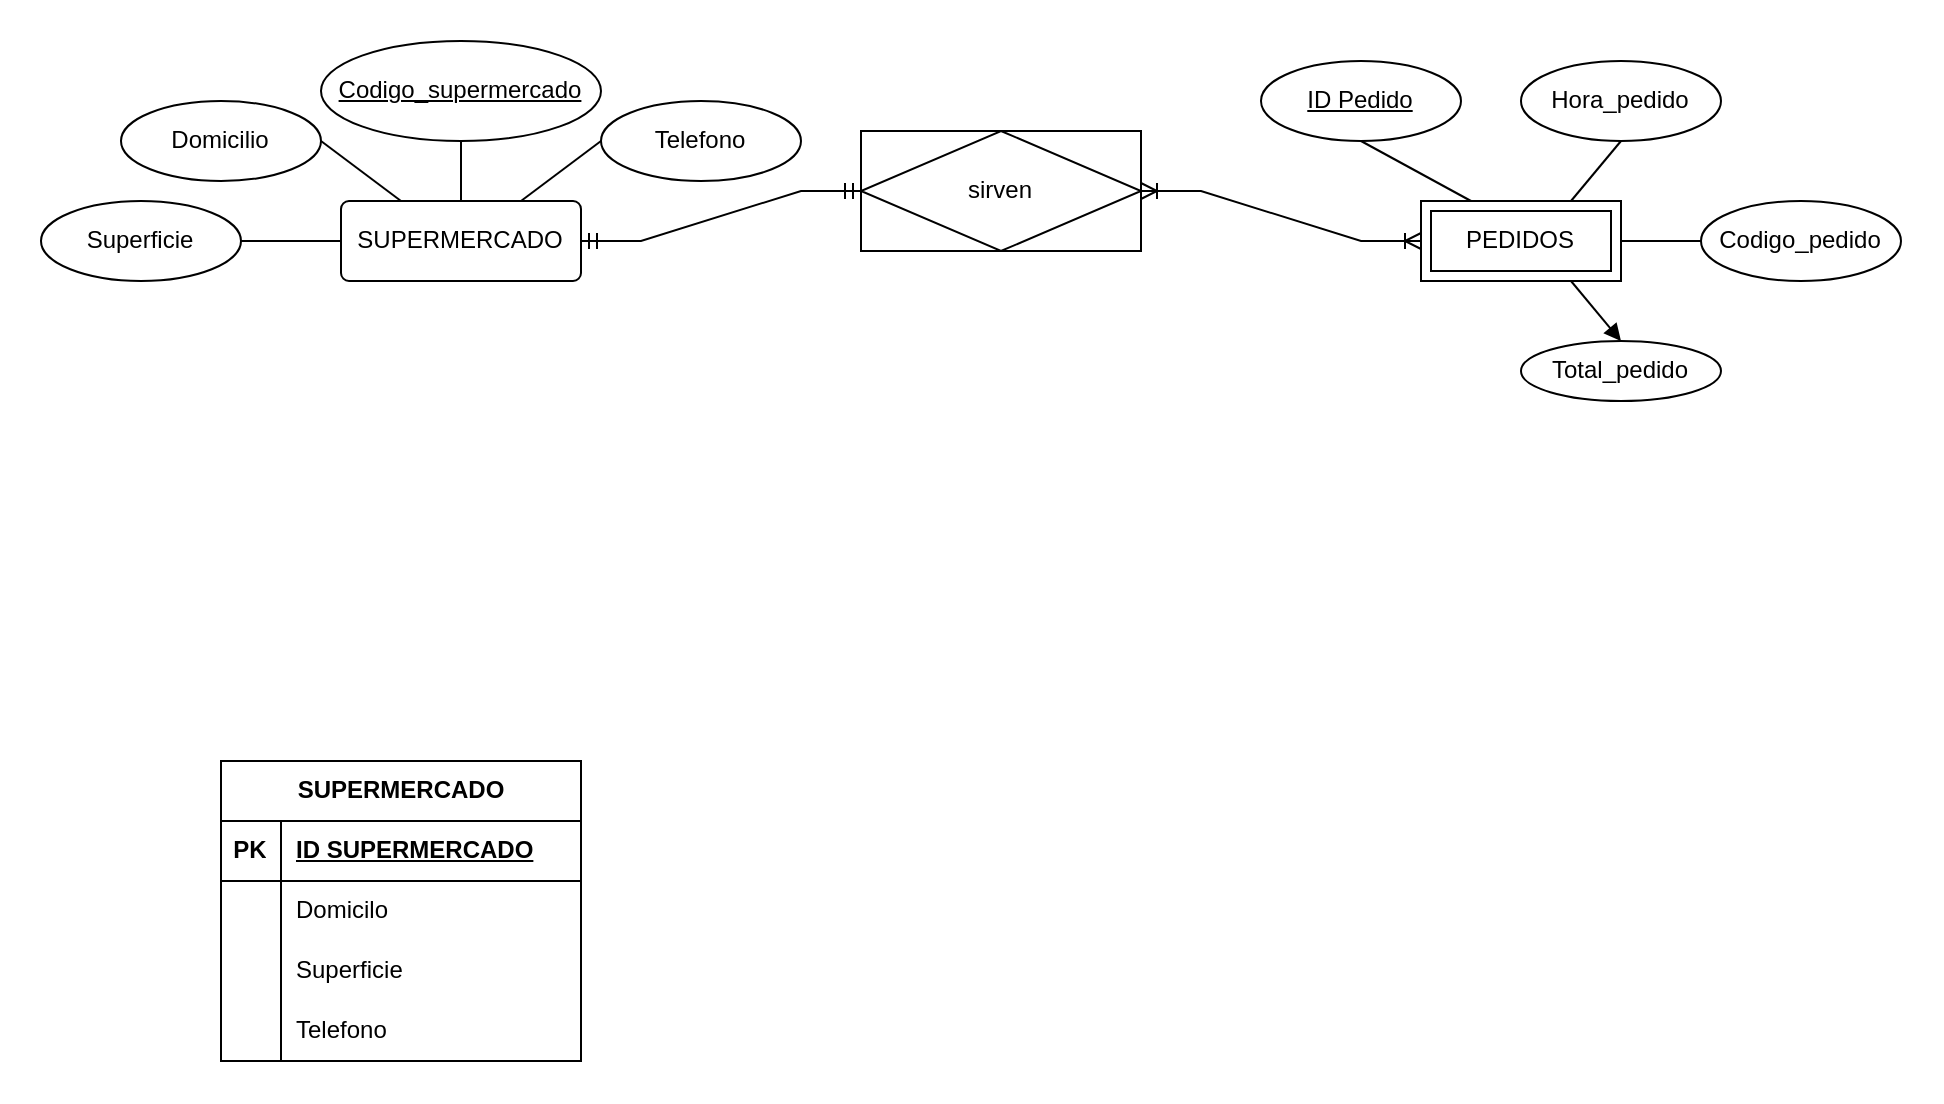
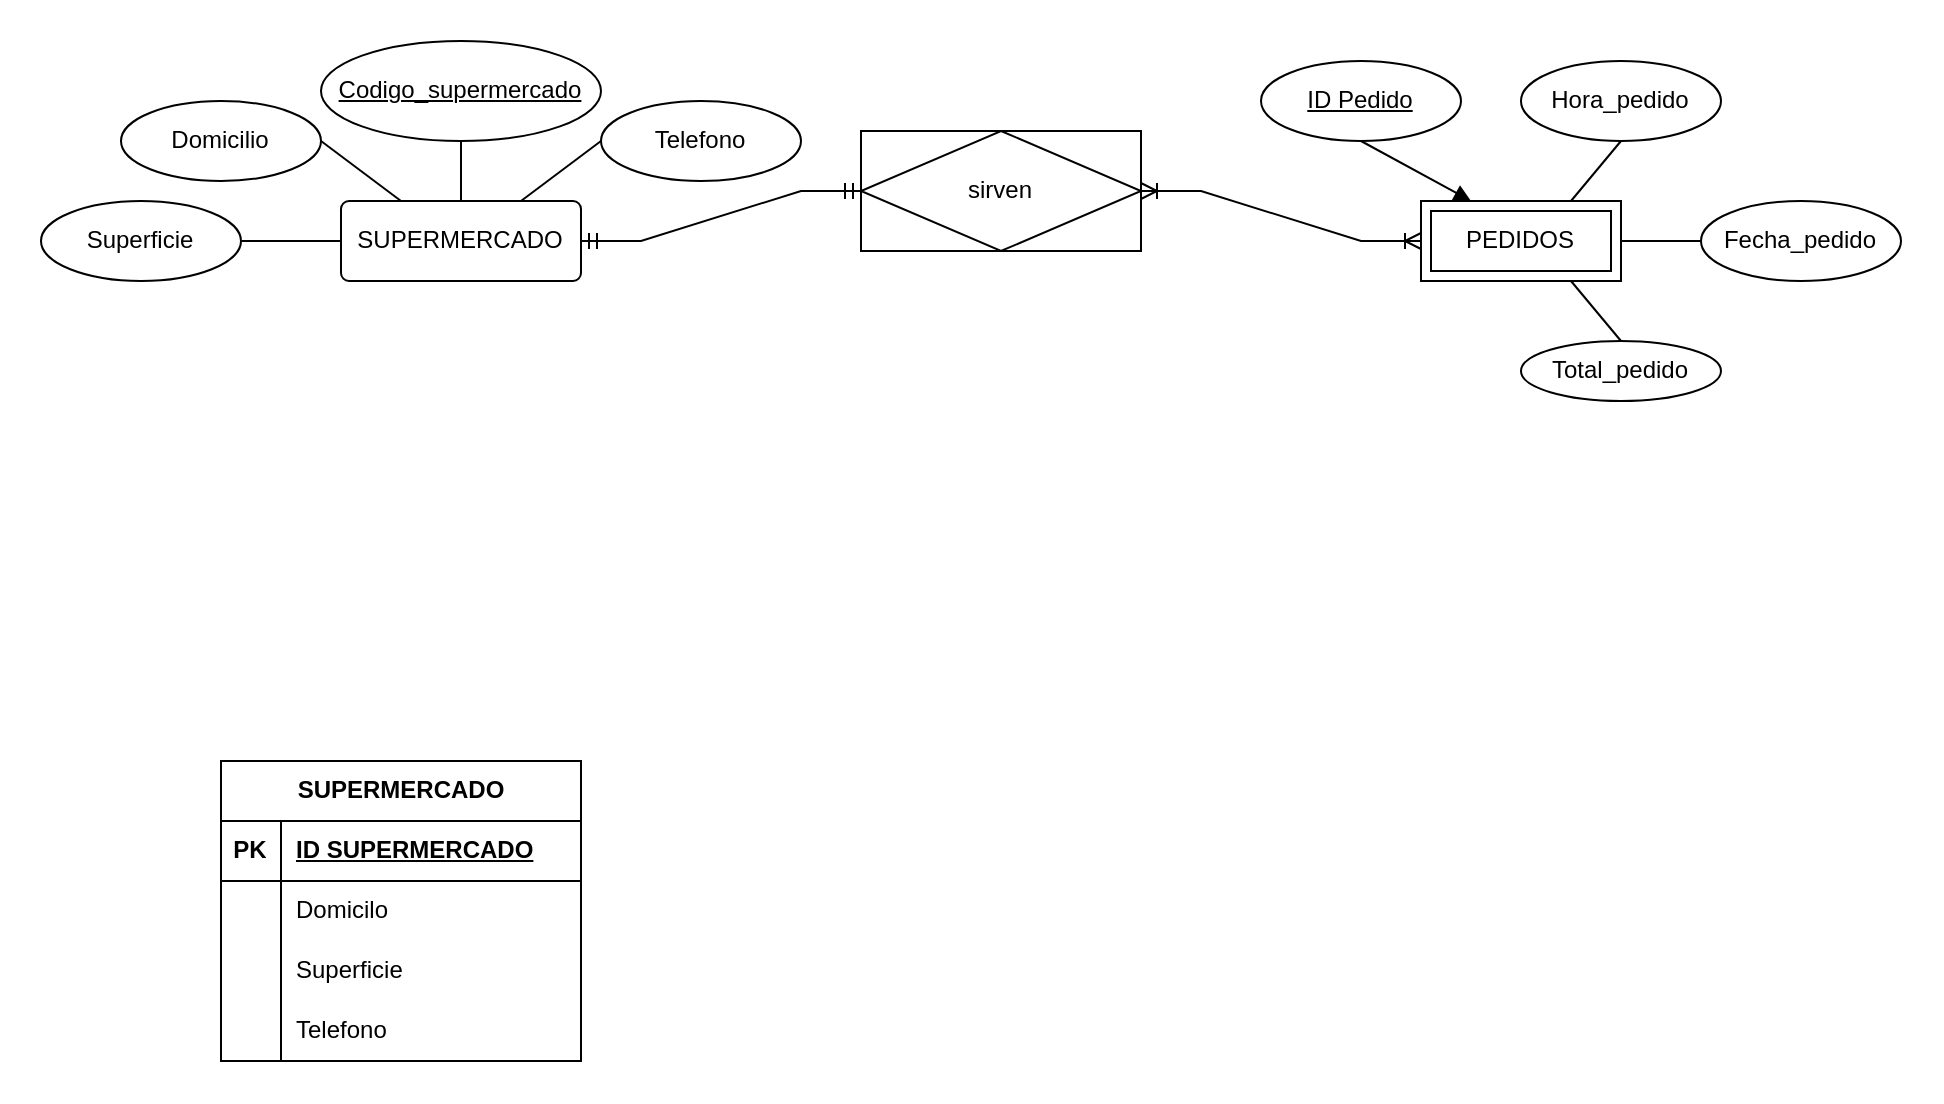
(1460, 195) -> (1455, 192)
(1801, 241) -> (1801, 241)
(1609, 327) -> (1614, 333)
